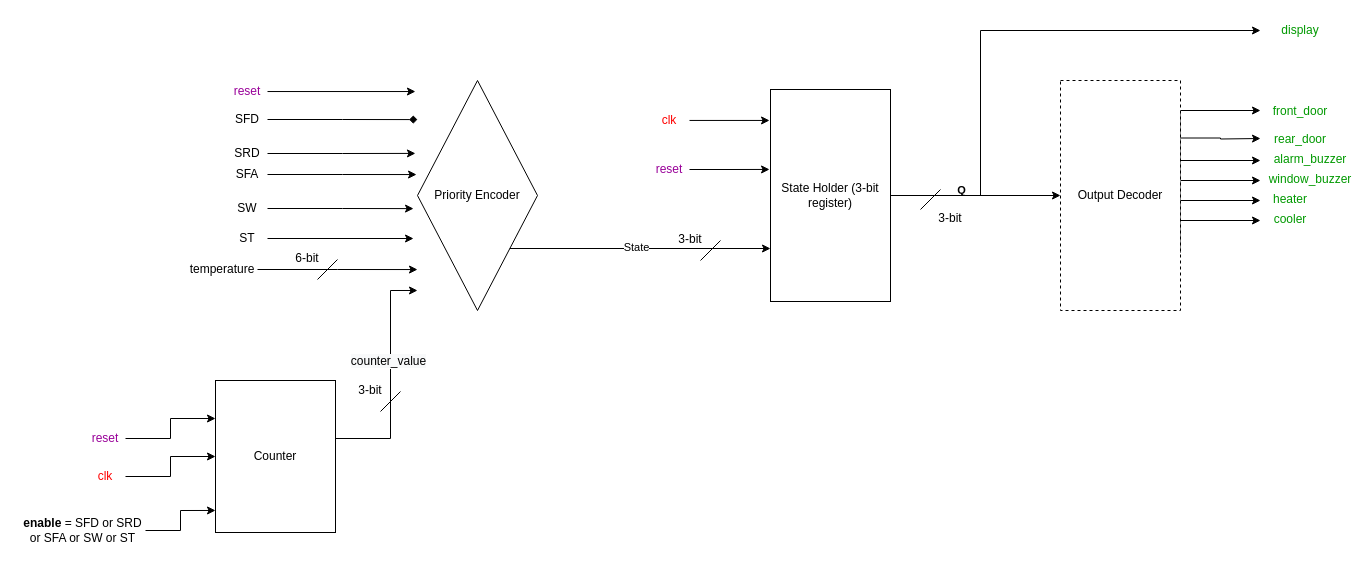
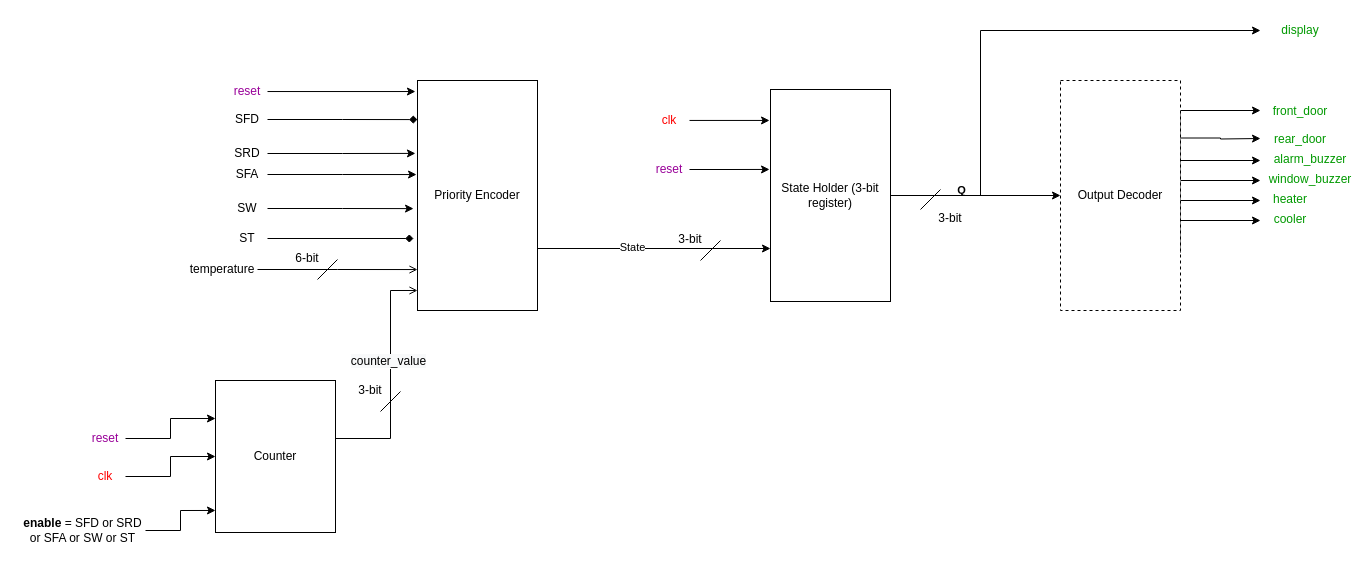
(478, 196) -> (478, 196)
(405, 239) -> (404, 239)
(409, 270) -> (411, 270)
(409, 290) -> (411, 290)
